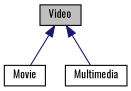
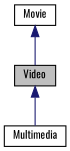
(40, 50) -> (35, 51)
